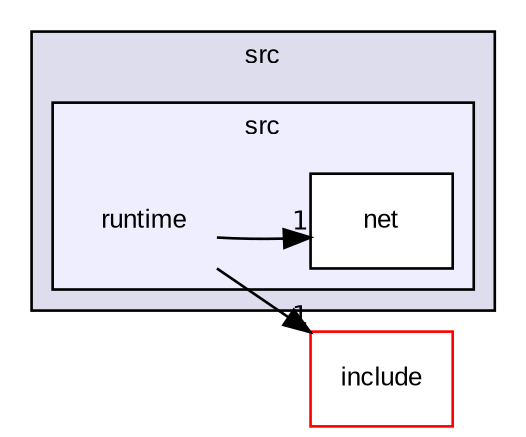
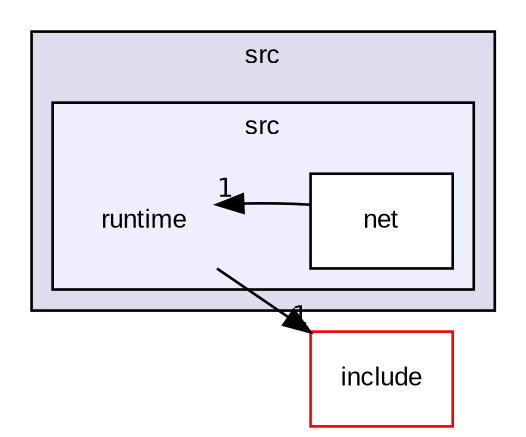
(250, 239) -> (277, 203)
